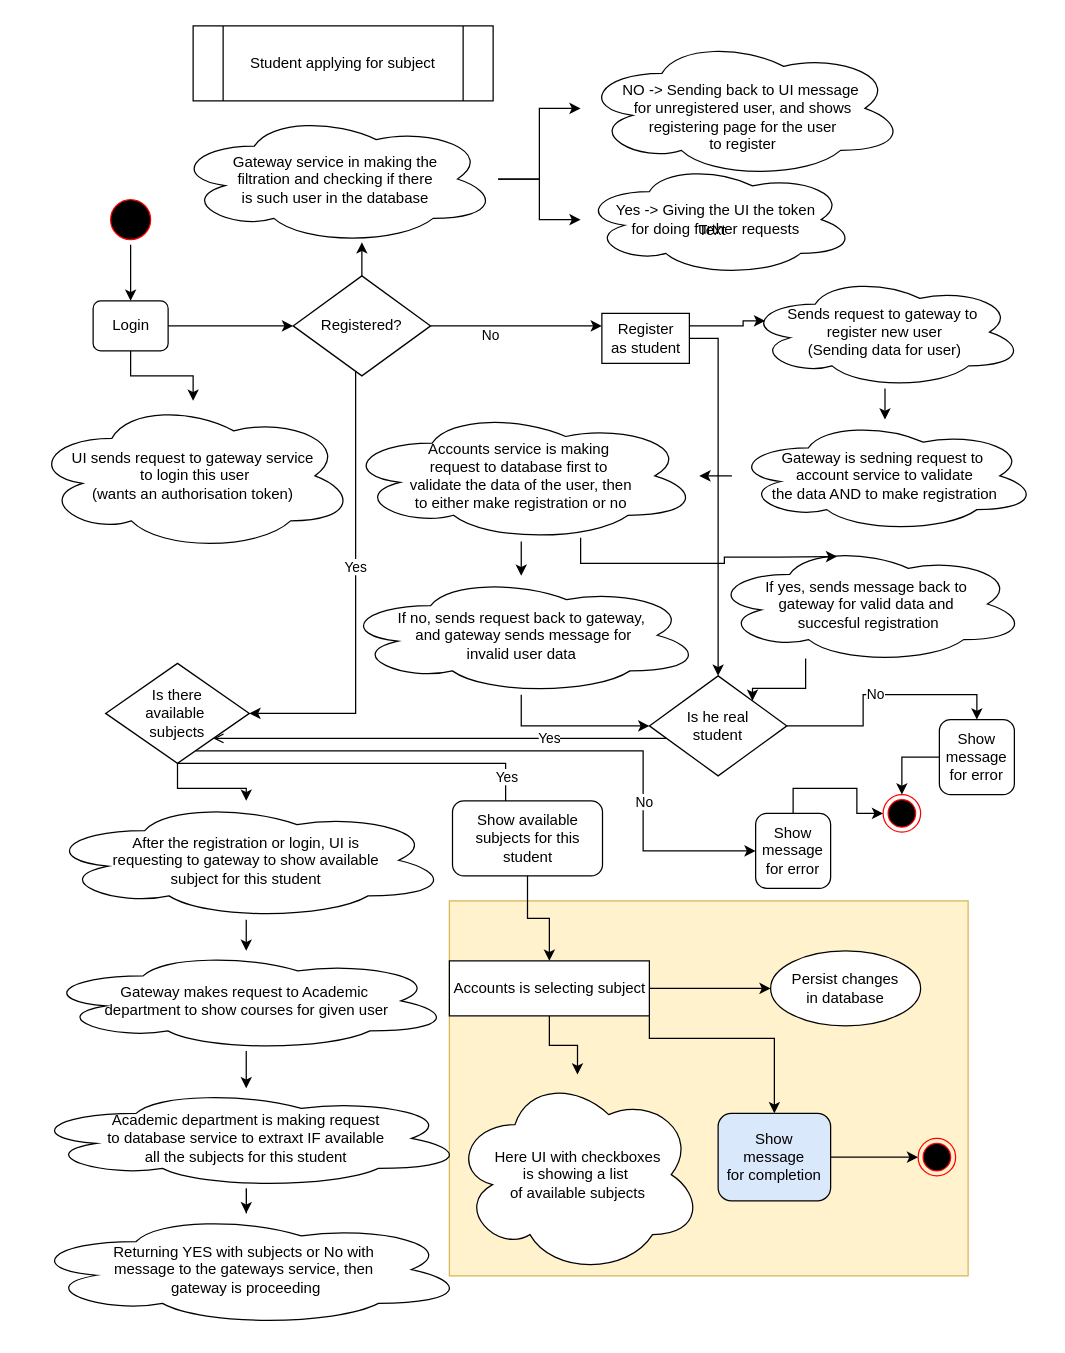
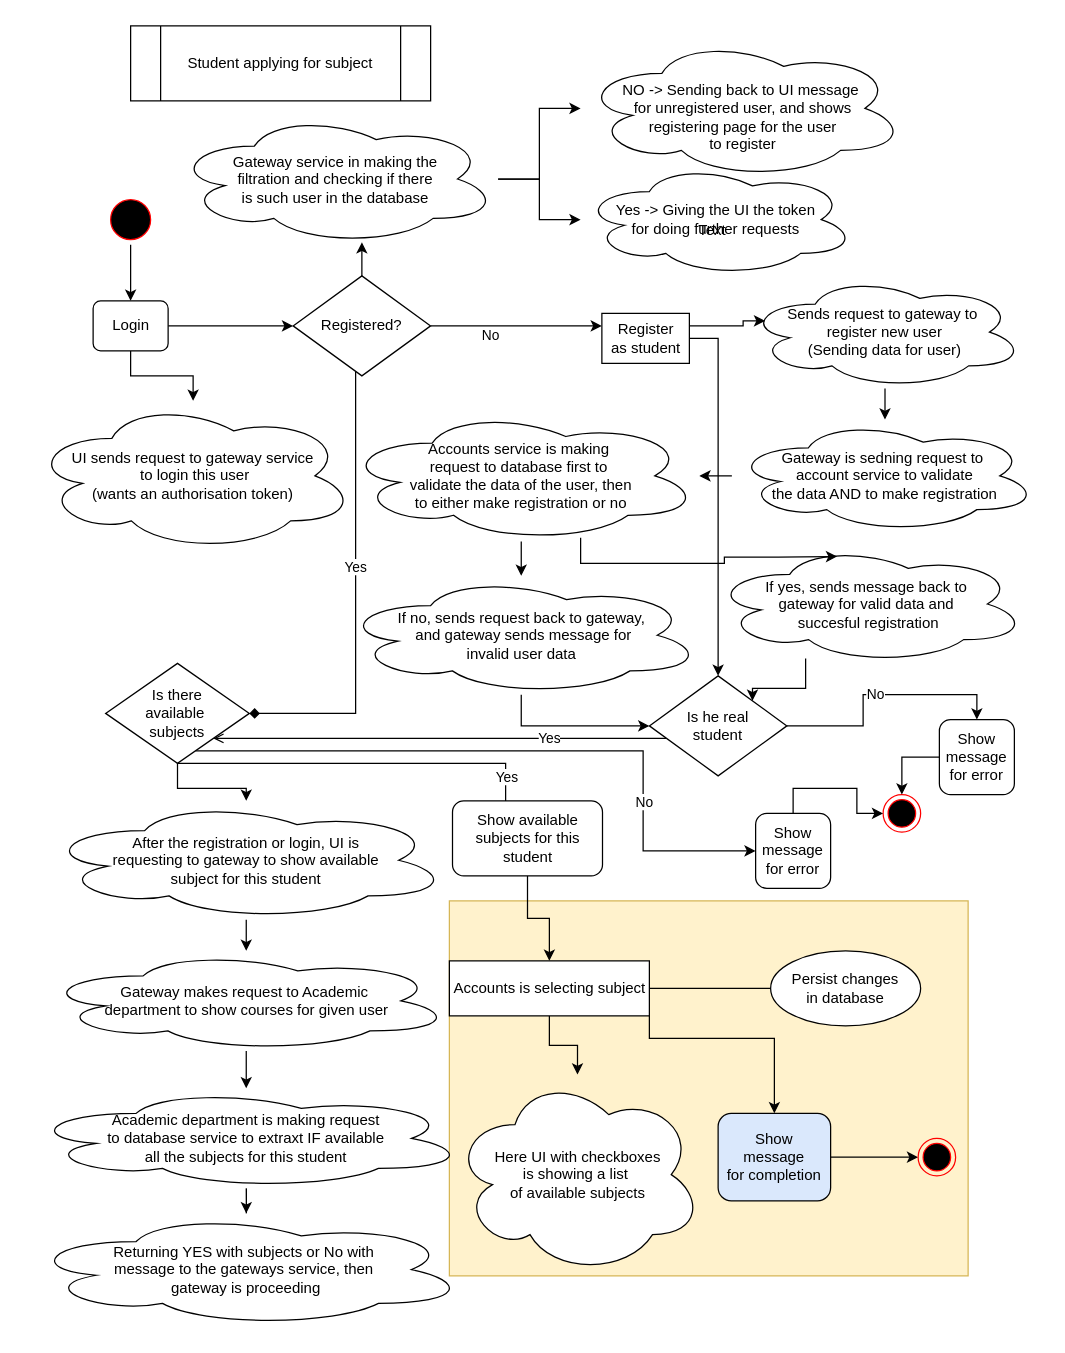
(343, 63) -> (281, 63)
(259, 713) -> (260, 713)
(761, 988) -> (764, 988)
